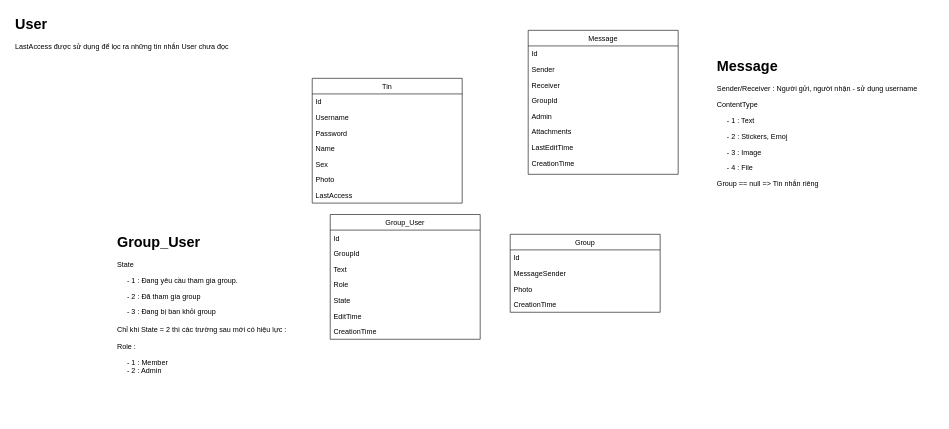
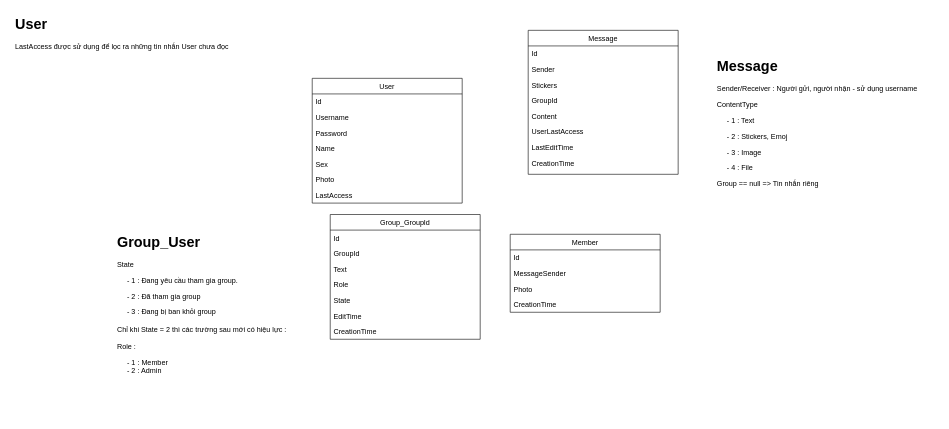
(547, 85) -> (547, 85)
(387, 86) -> (387, 86)
(541, 116) -> (546, 116)
(554, 132) -> (560, 132)
(405, 223) -> (405, 223)
(585, 242) -> (585, 242)
